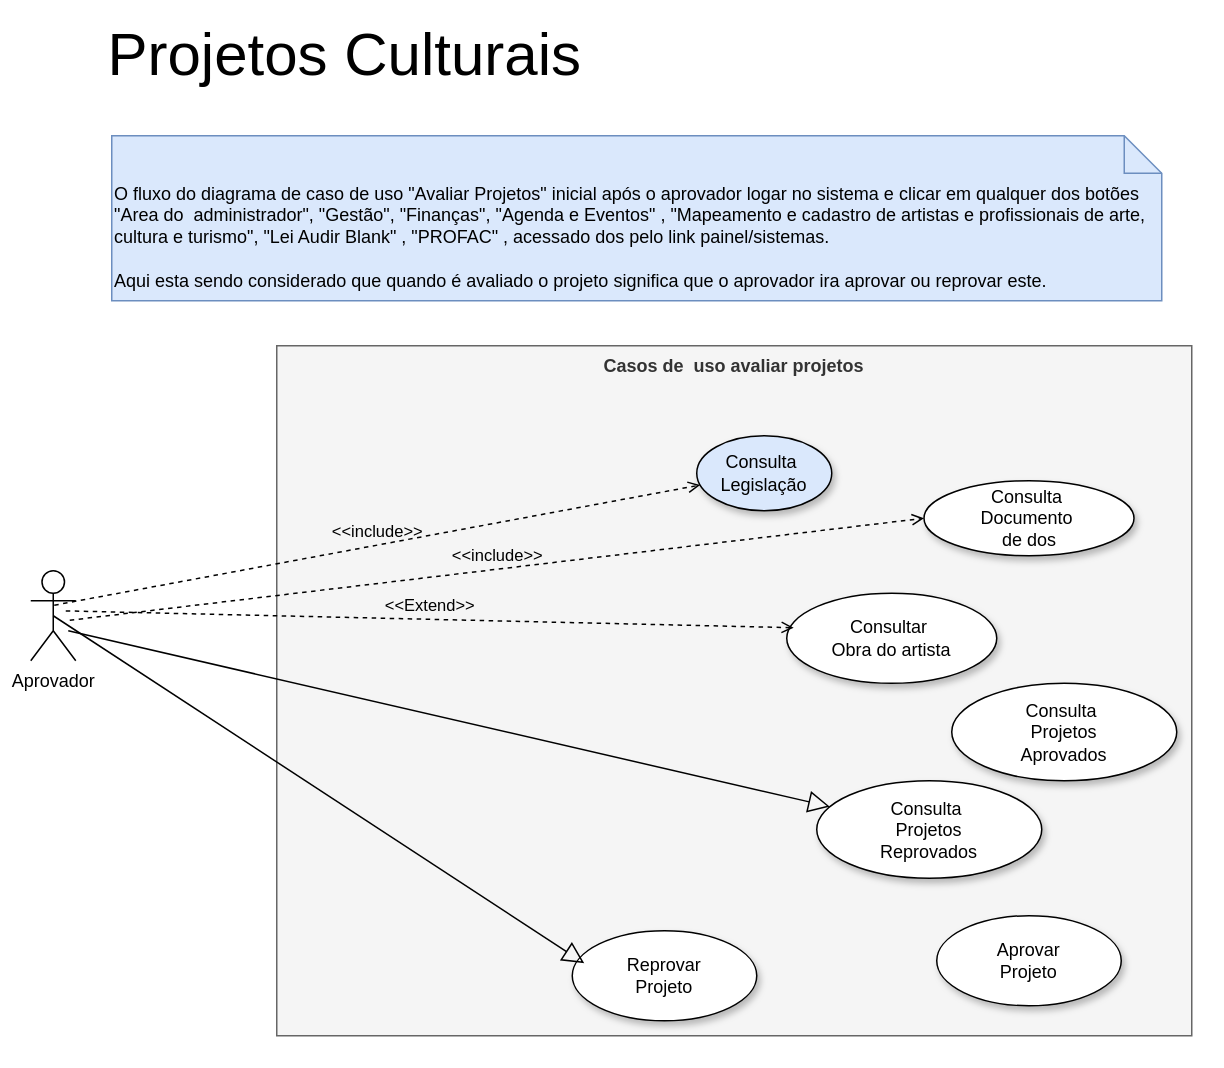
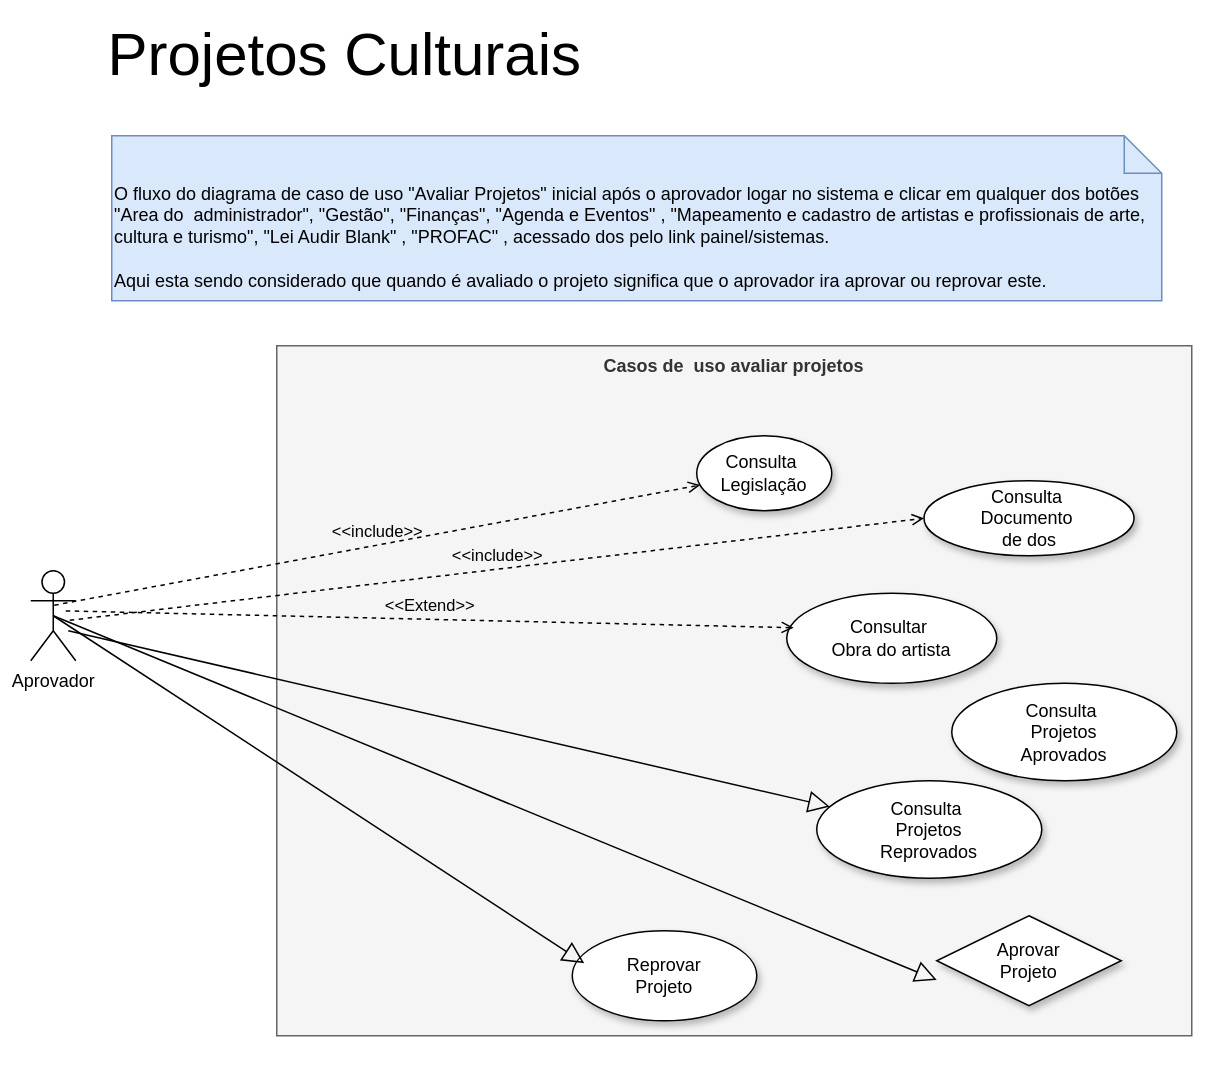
(764, 473) -> (764, 473)
none -> (521, 809)
(1029, 961) -> (1029, 961)
